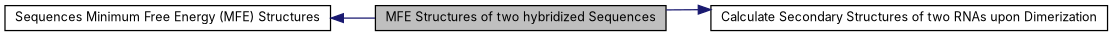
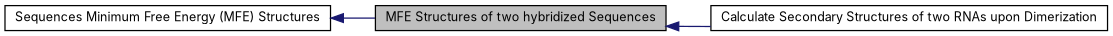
(682, 10) -> (695, 26)
